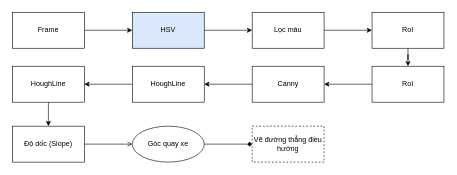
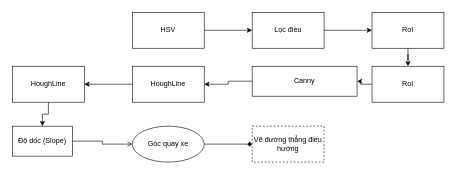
(48, 30) -> none
(126, 30) -> none
(168, 30) -> (168, 30)
(288, 30) -> (288, 30)
(288, 84) -> (305, 81)
(48, 144) -> (42, 141)
